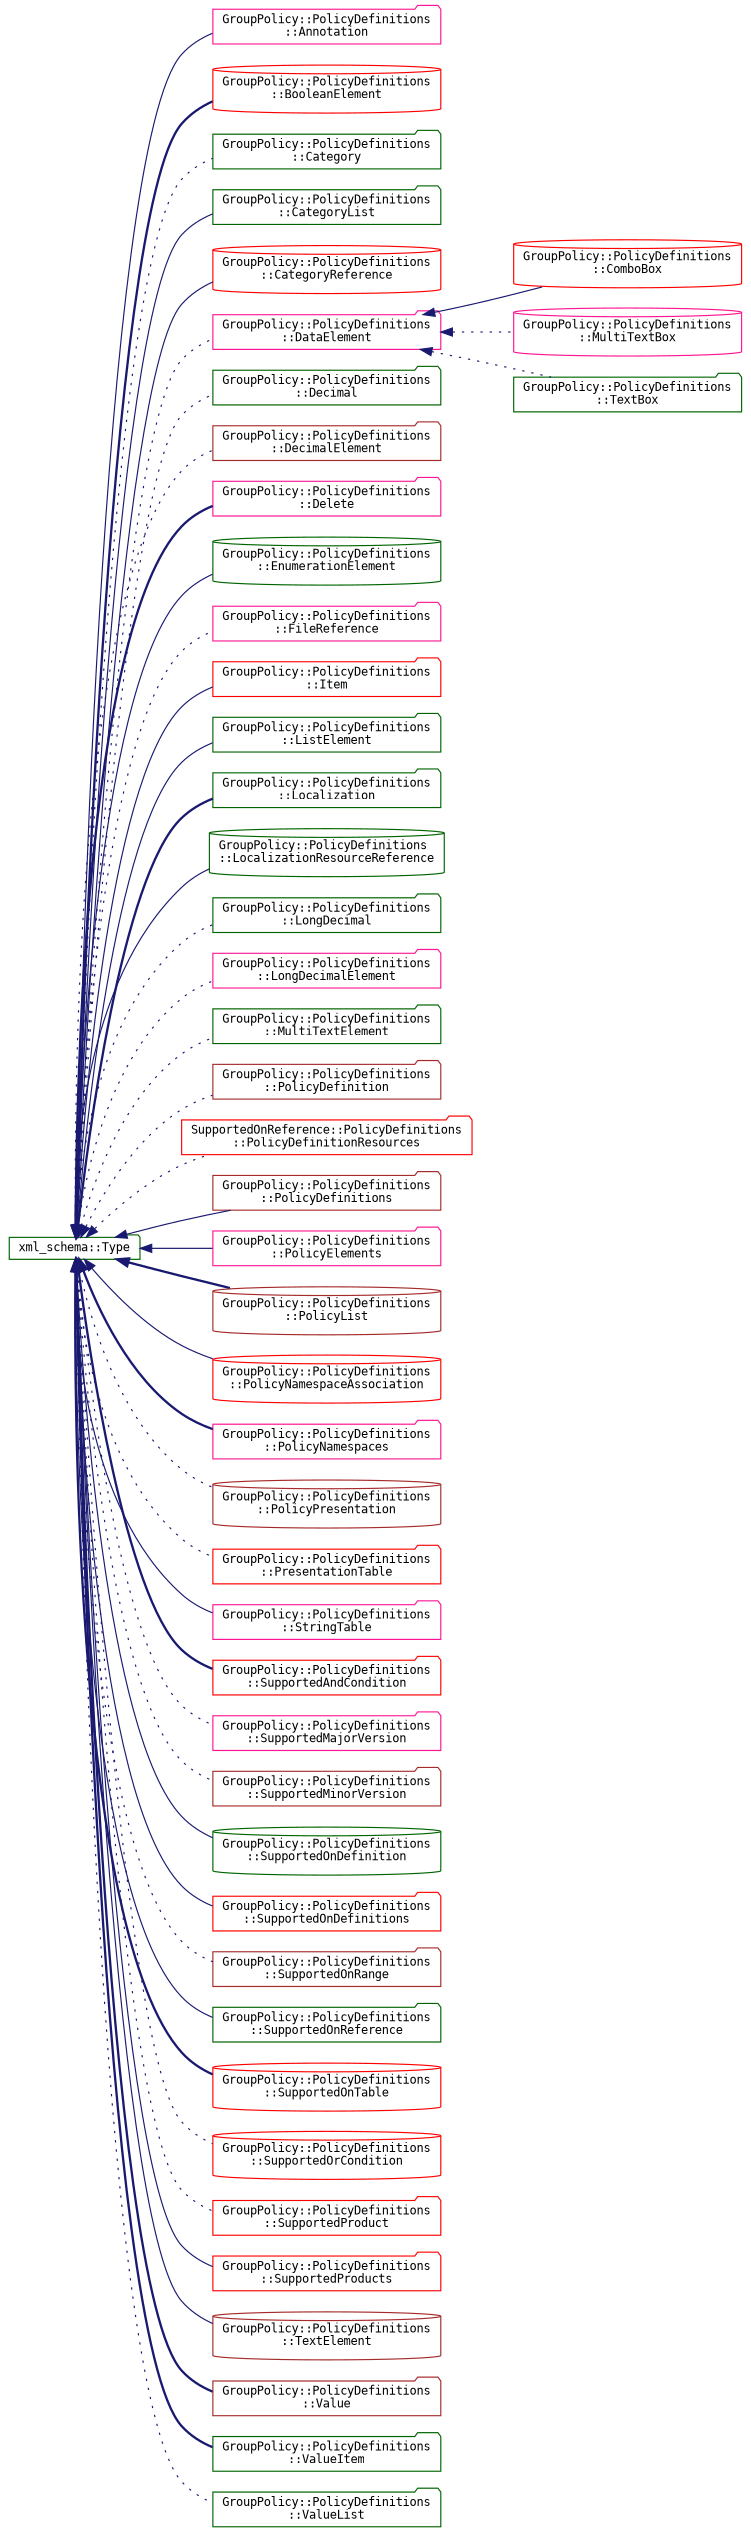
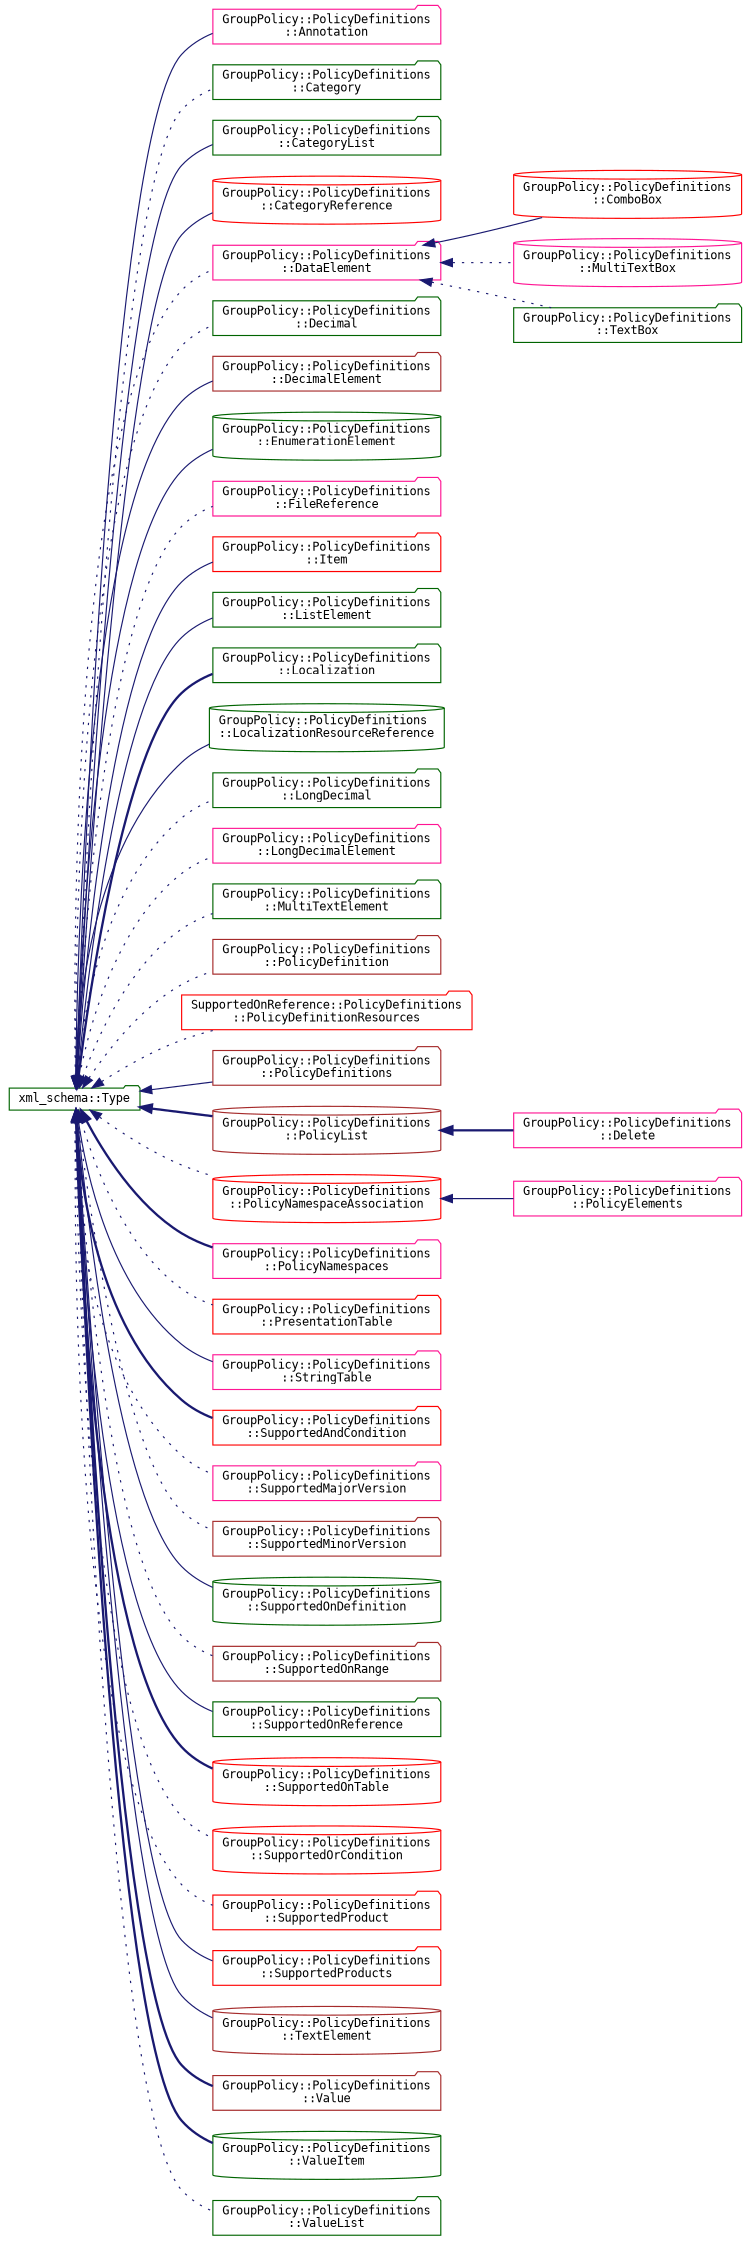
(327, 89) -> none
(91, 822) -> (96, 713)
(94, 850) -> (483, 1130)
(182, 1248) -> (483, 1199)
(146, 1322) -> (154, 1152)
(327, 1504) -> none
(327, 1914) -> none
(327, 2454) -> (327, 2155)
